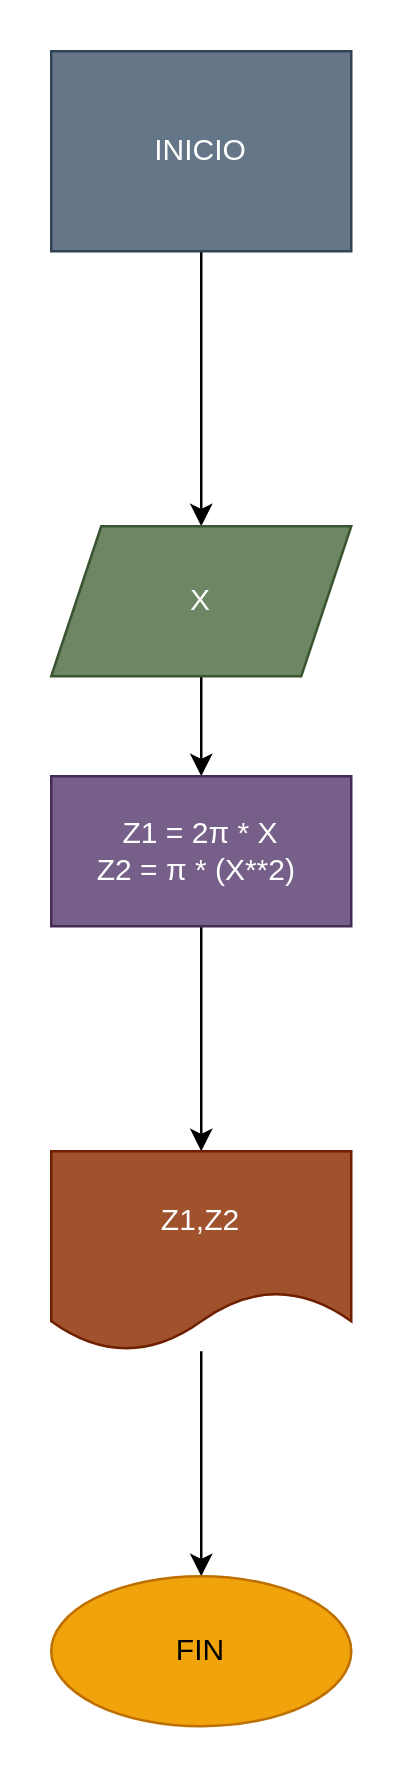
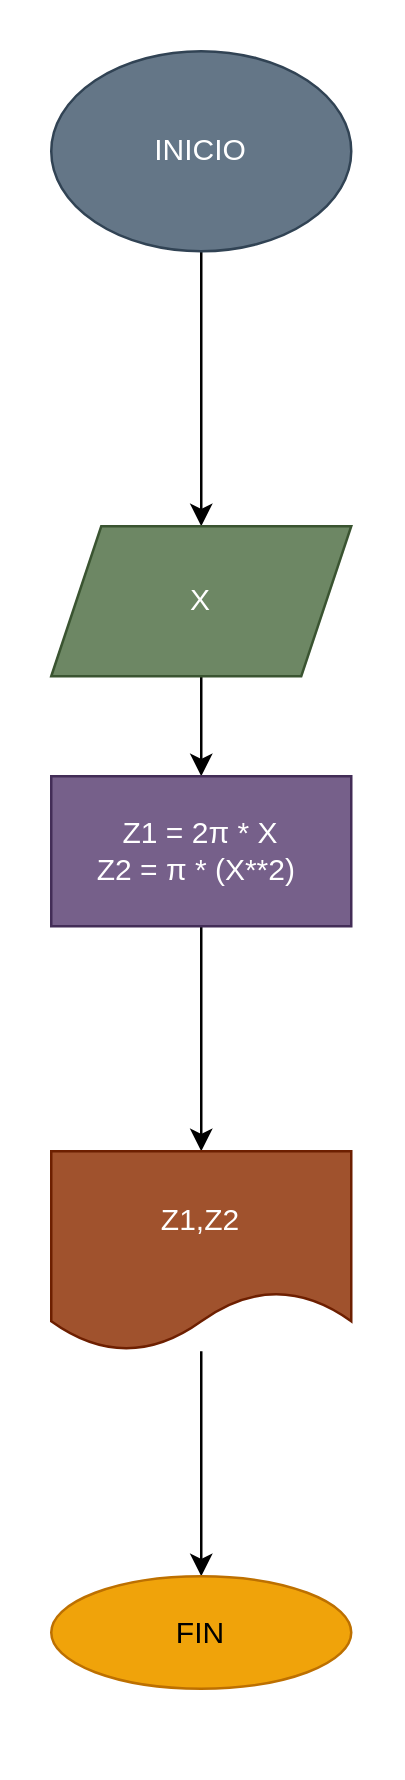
(201, 151) -> (201, 151)
(201, 1651) -> (201, 1633)
